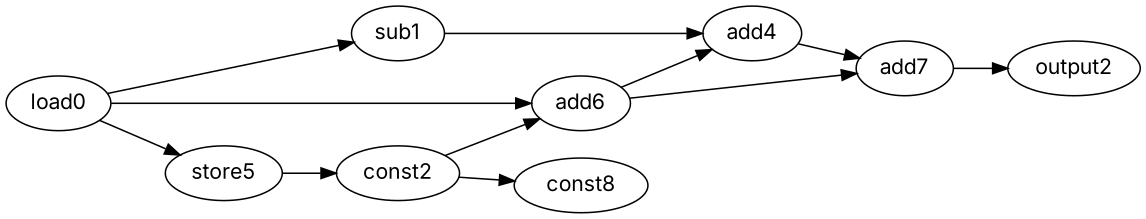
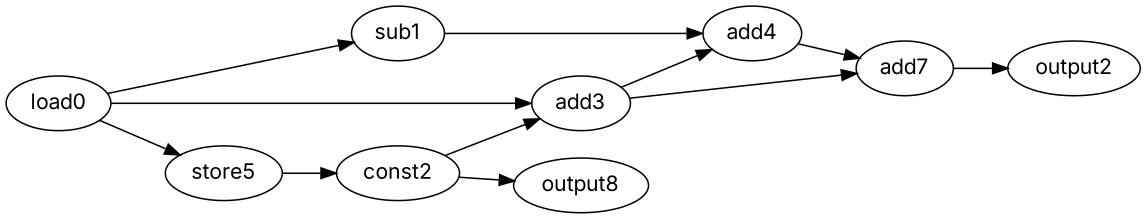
(581, 103) -> (581, 103)
(581, 185) -> (581, 185)
